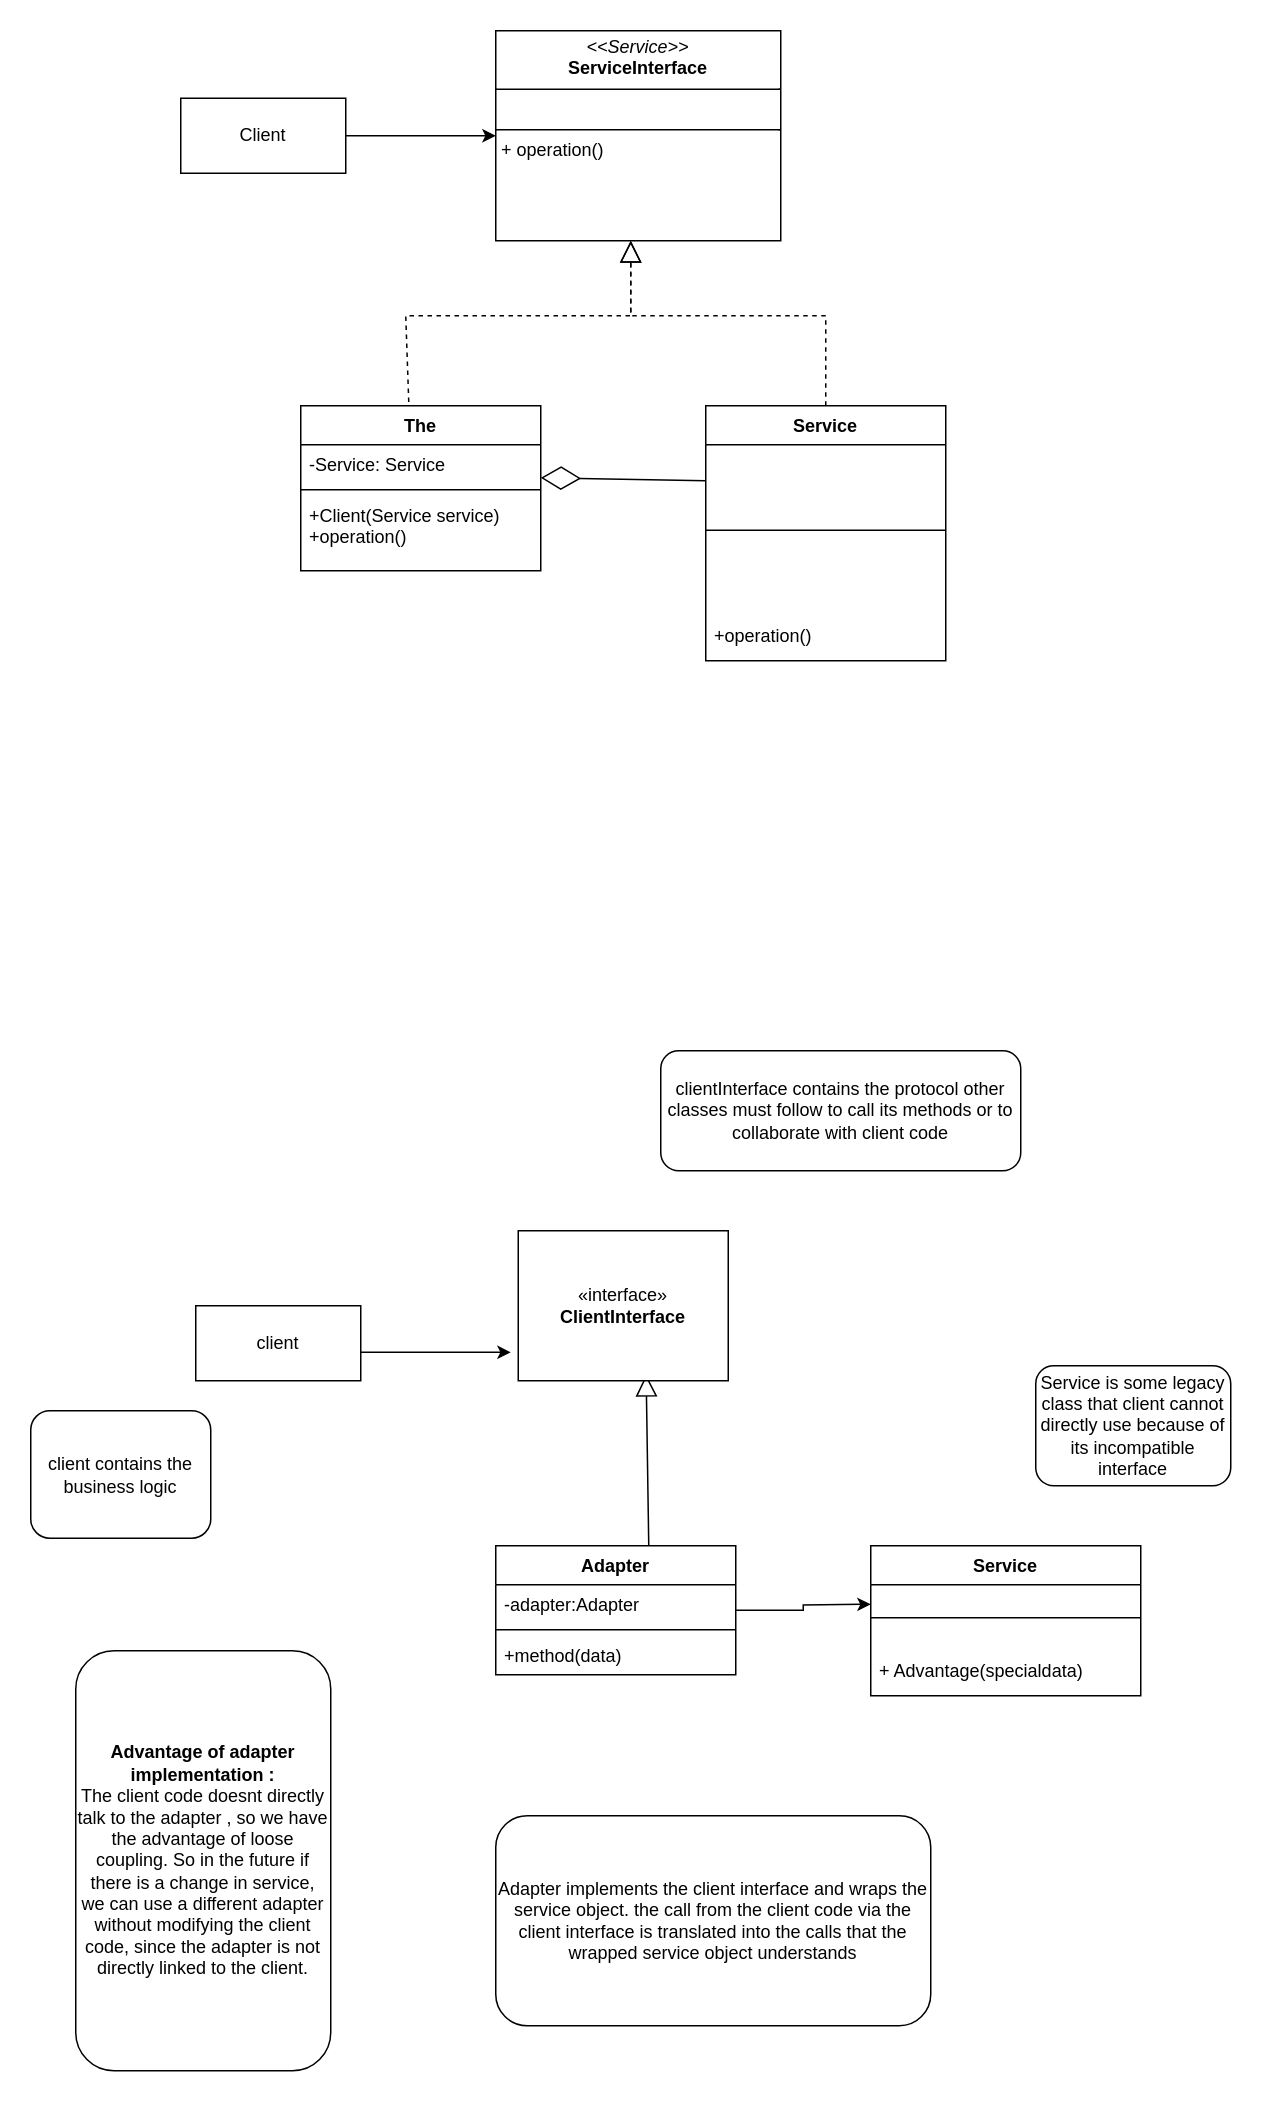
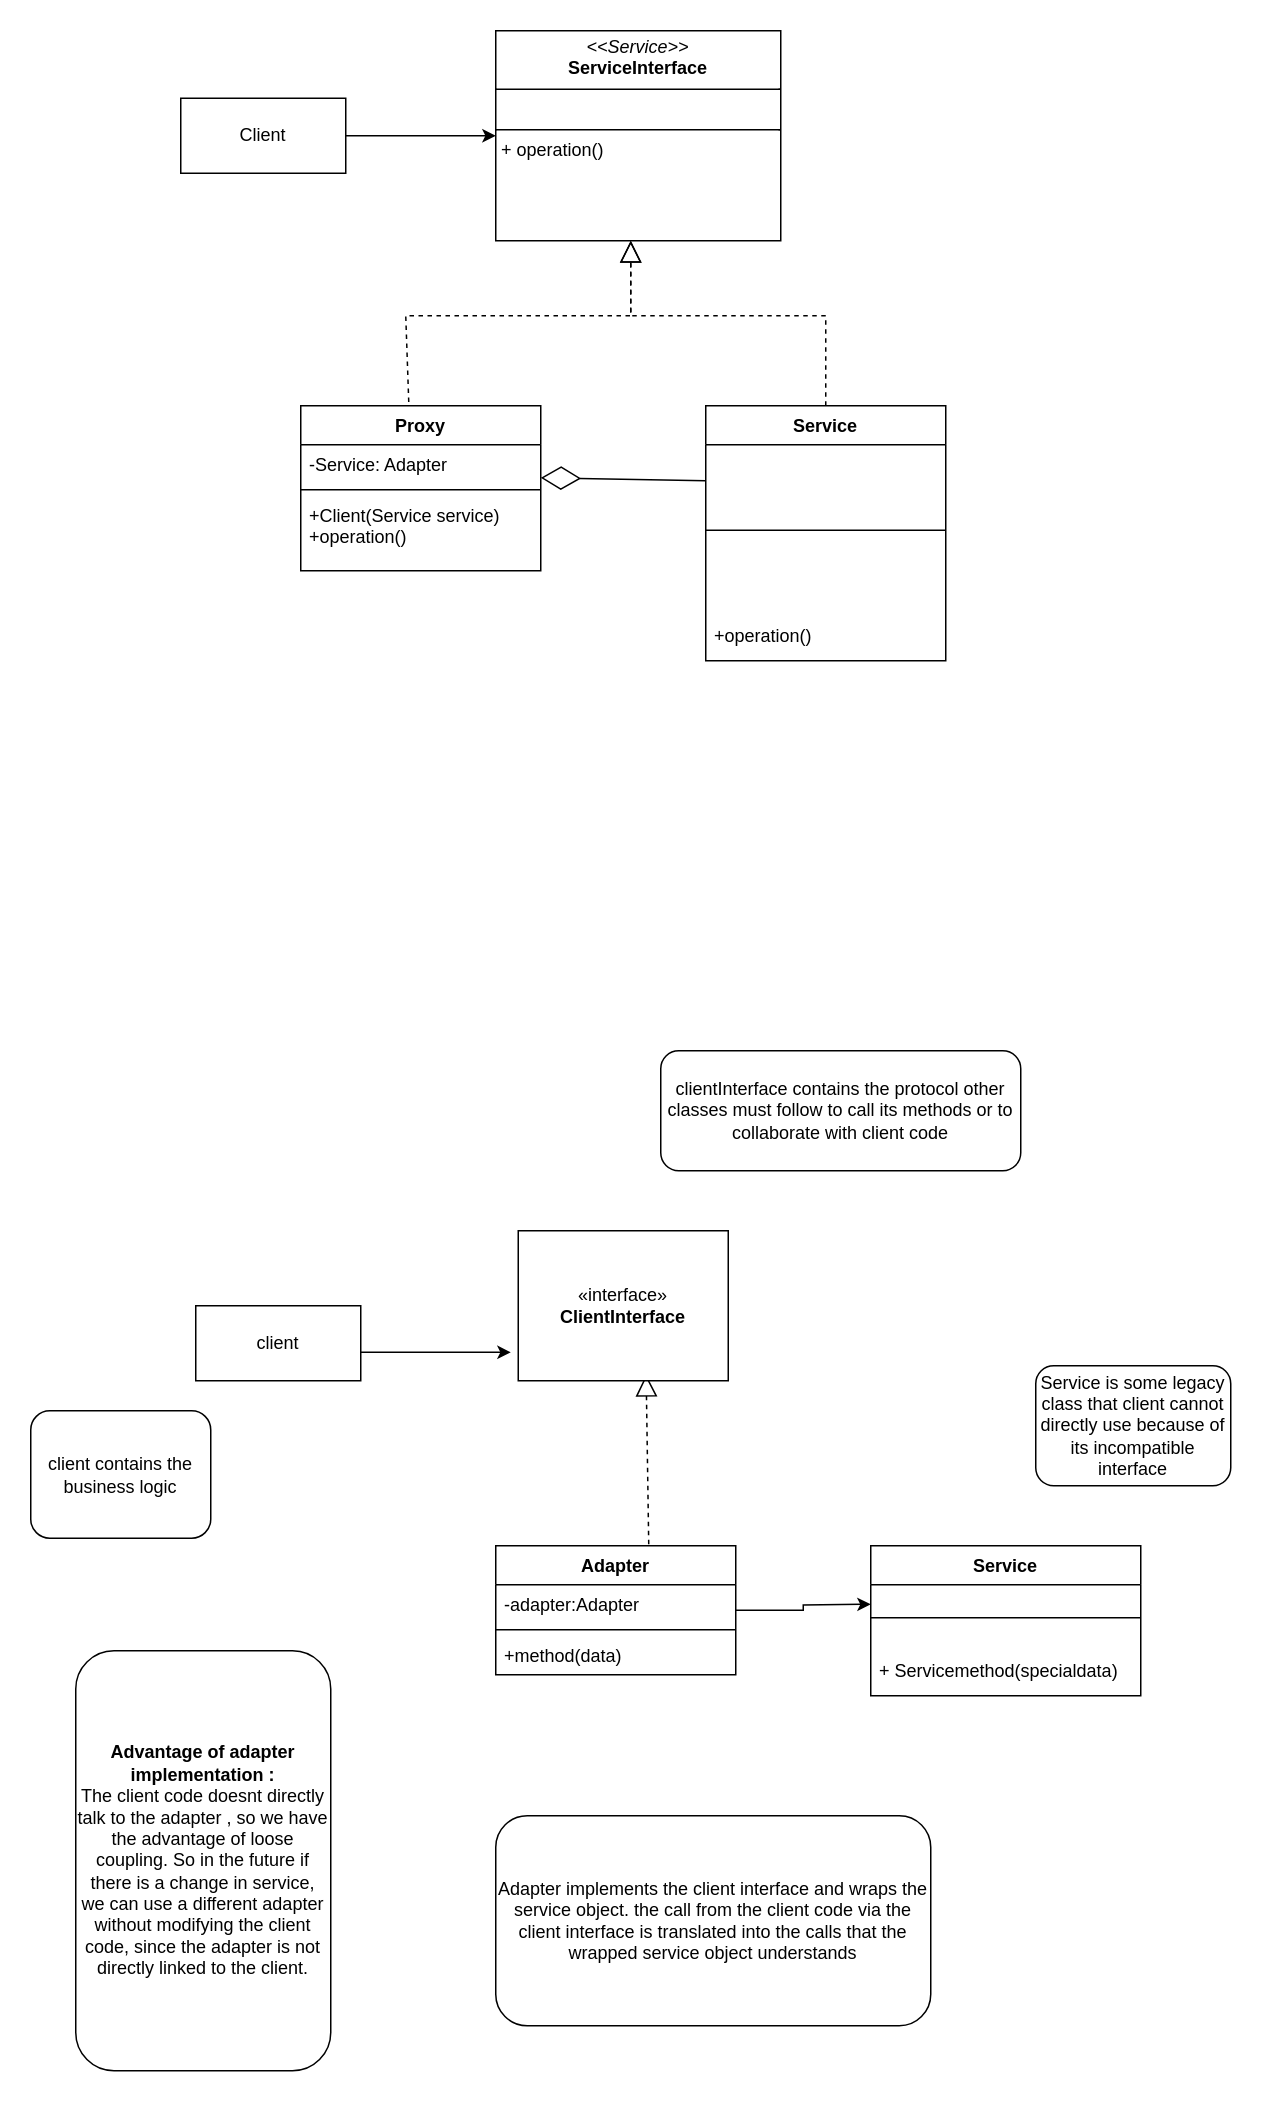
(421, 427) -> (421, 427)
(386, 466) -> (388, 466)
(648, 1472) -> (648, 1472)
(994, 1672) -> (1007, 1683)
